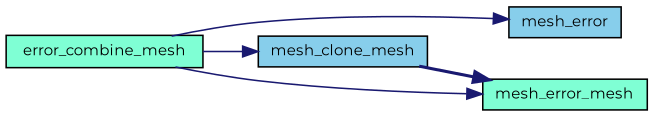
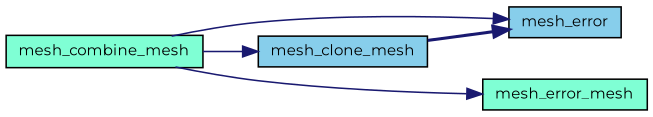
(105, 52) -> (105, 52)
(446, 72) -> (461, 36)
